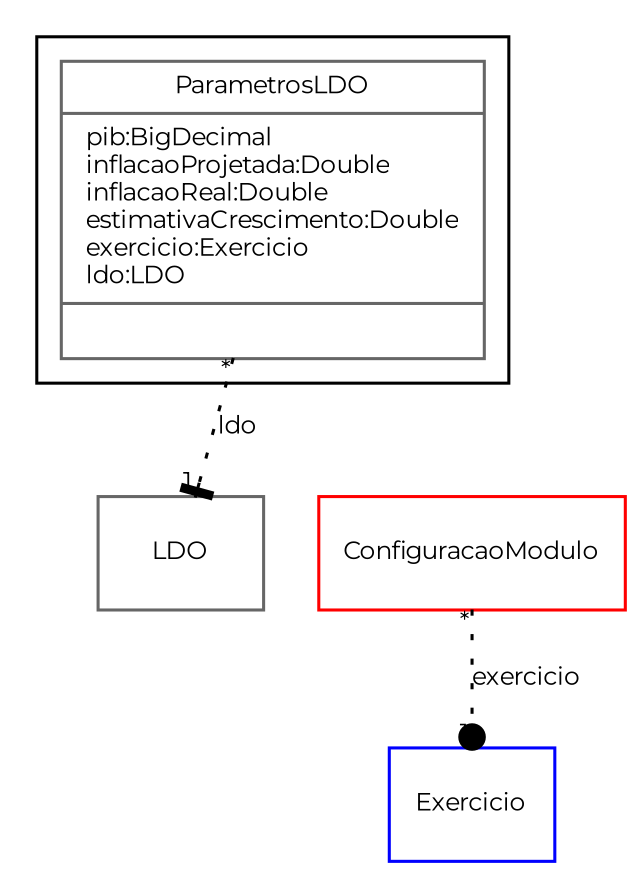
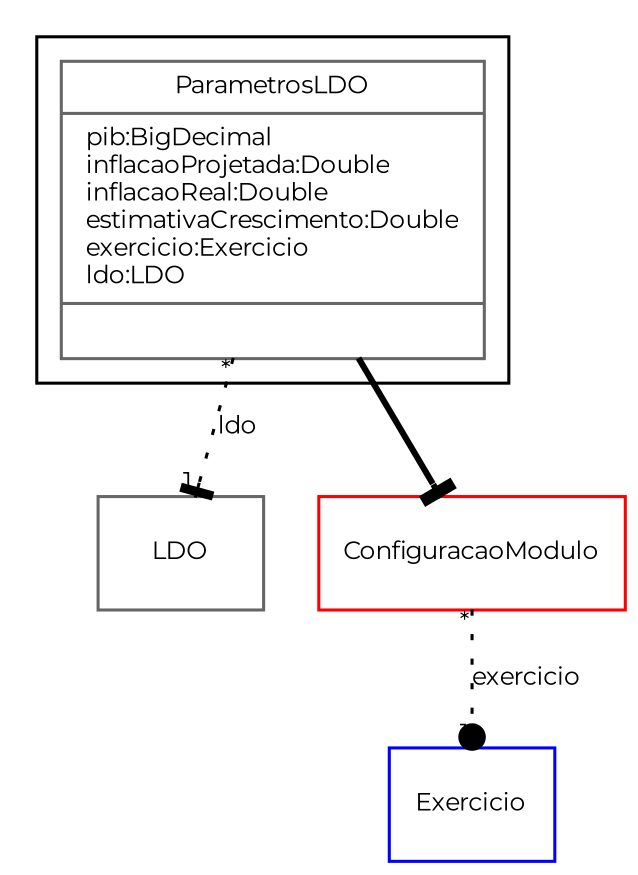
none -> (396, 421)
